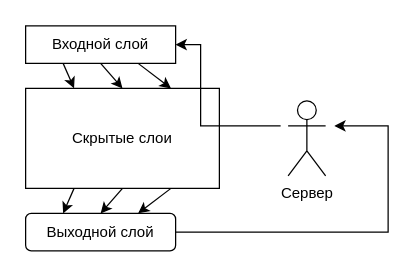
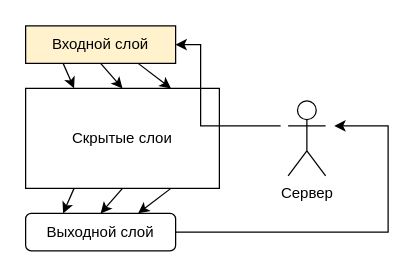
(101, 44) -> (101, 44)
